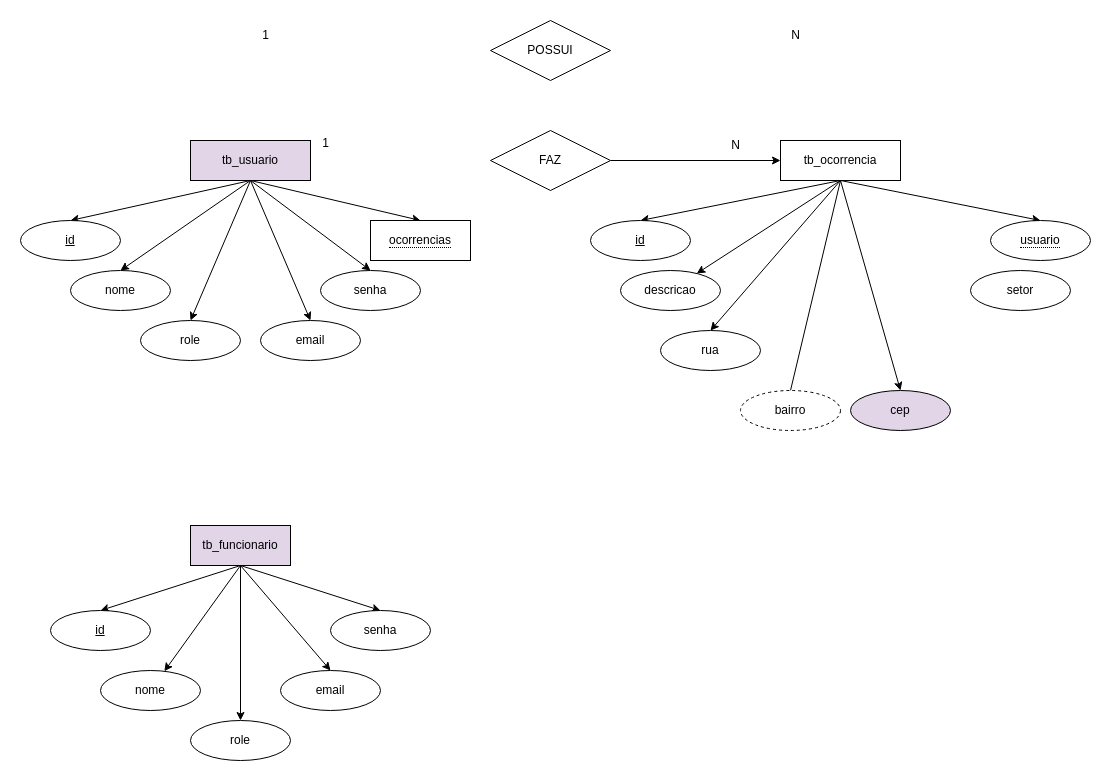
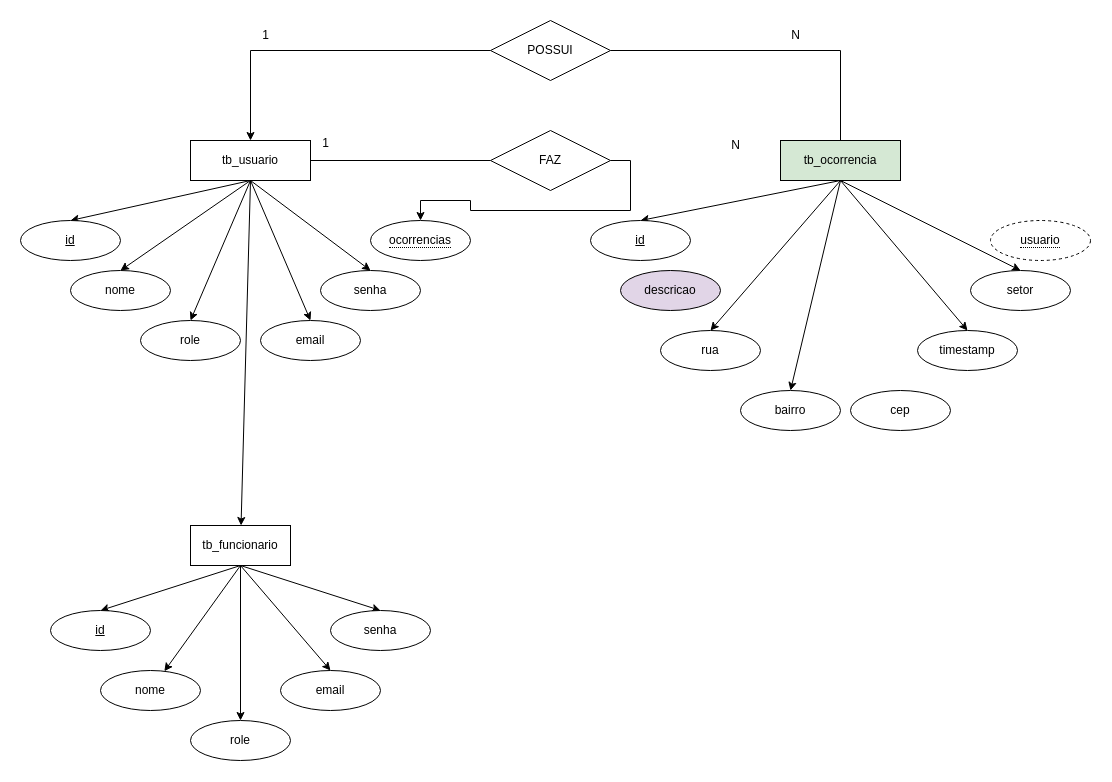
none -> (330, 51)
none -> (771, 51)
(251, 161) -> (251, 161)
none -> (401, 161)
(701, 161) -> (541, 211)
(841, 161) -> (841, 161)
(335, 200) -> (246, 351)
(940, 200) -> none
(768, 227) -> (929, 225)
(421, 241) -> (421, 241)
(1041, 241) -> (1041, 241)
none -> (903, 255)
(870, 285) -> none
(671, 291) -> (671, 291)
none -> (968, 351)
(792, 386) -> (792, 382)
(791, 411) -> (791, 411)
(901, 411) -> (901, 411)
(241, 546) -> (241, 546)
